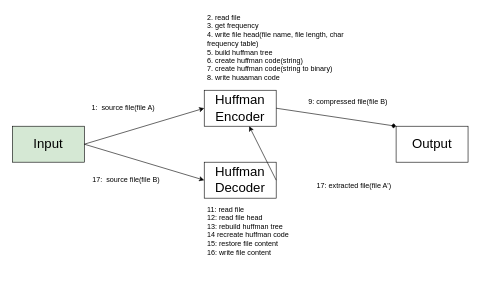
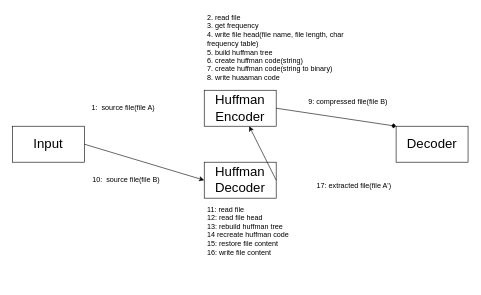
(144, 126) -> none
(48, 144) -> (48, 144)
(432, 144) -> (432, 144)
(126, 180) -> (126, 180)
